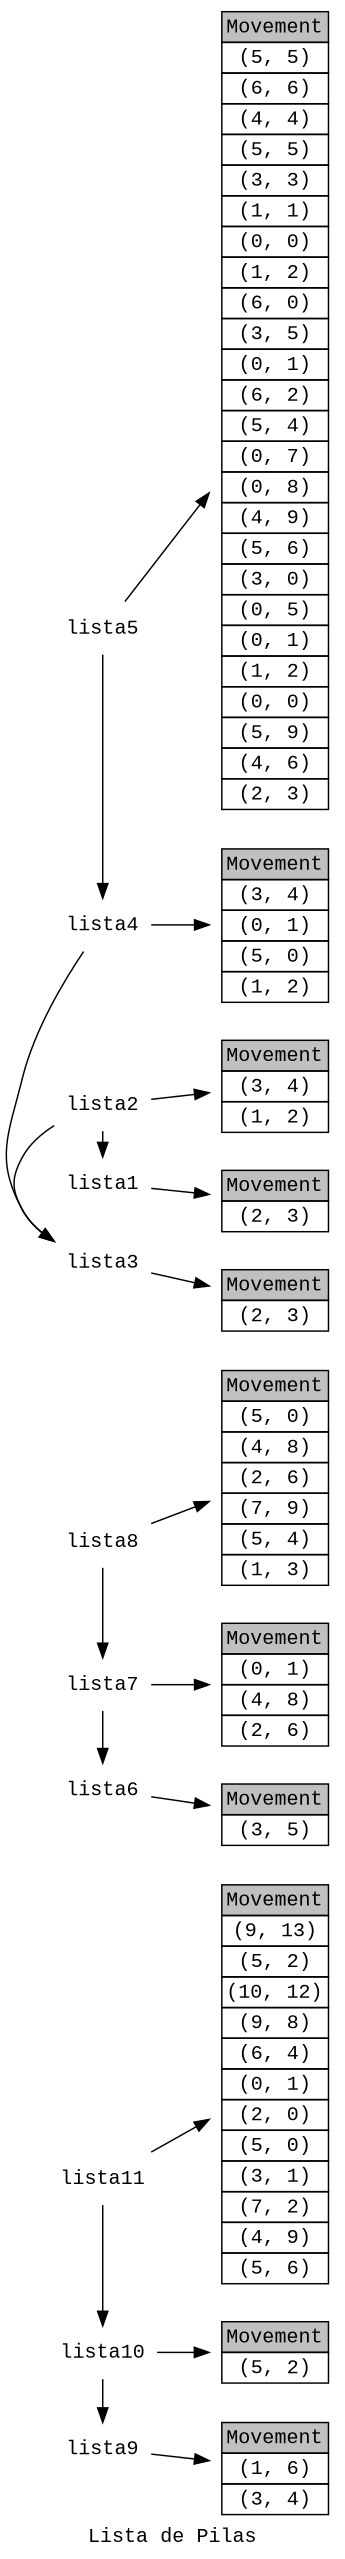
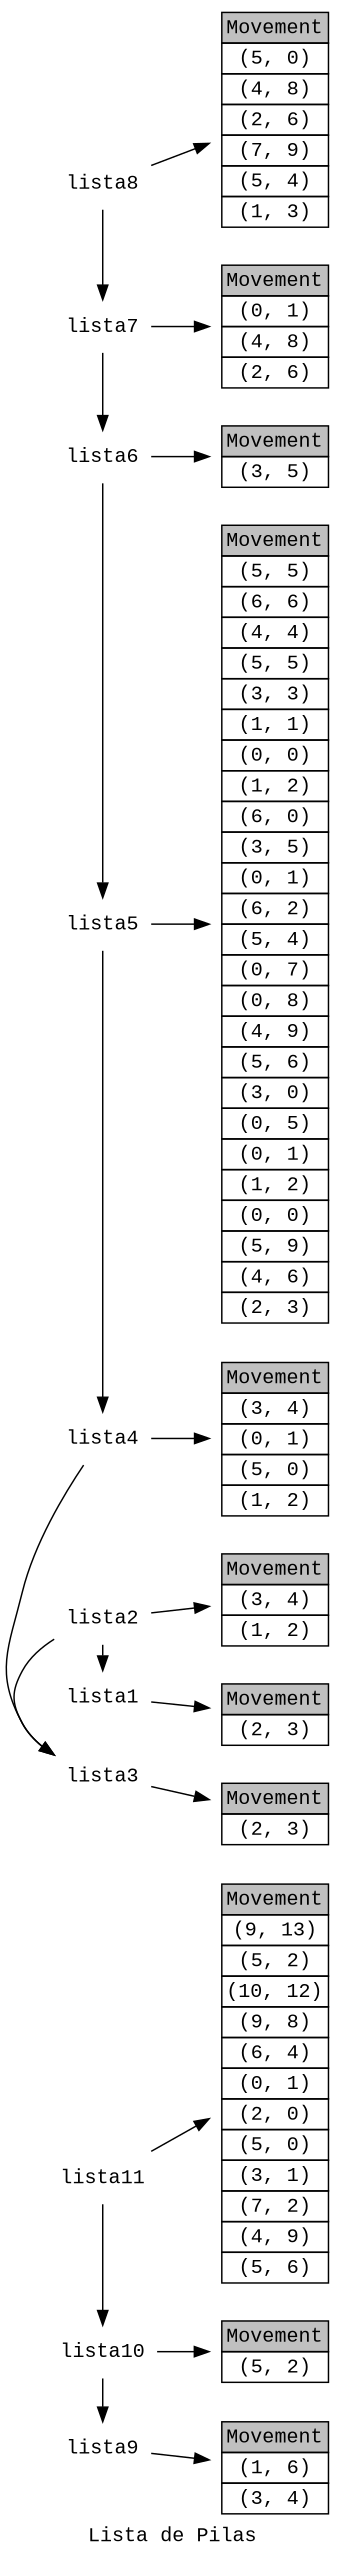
none -> (103, 683)
